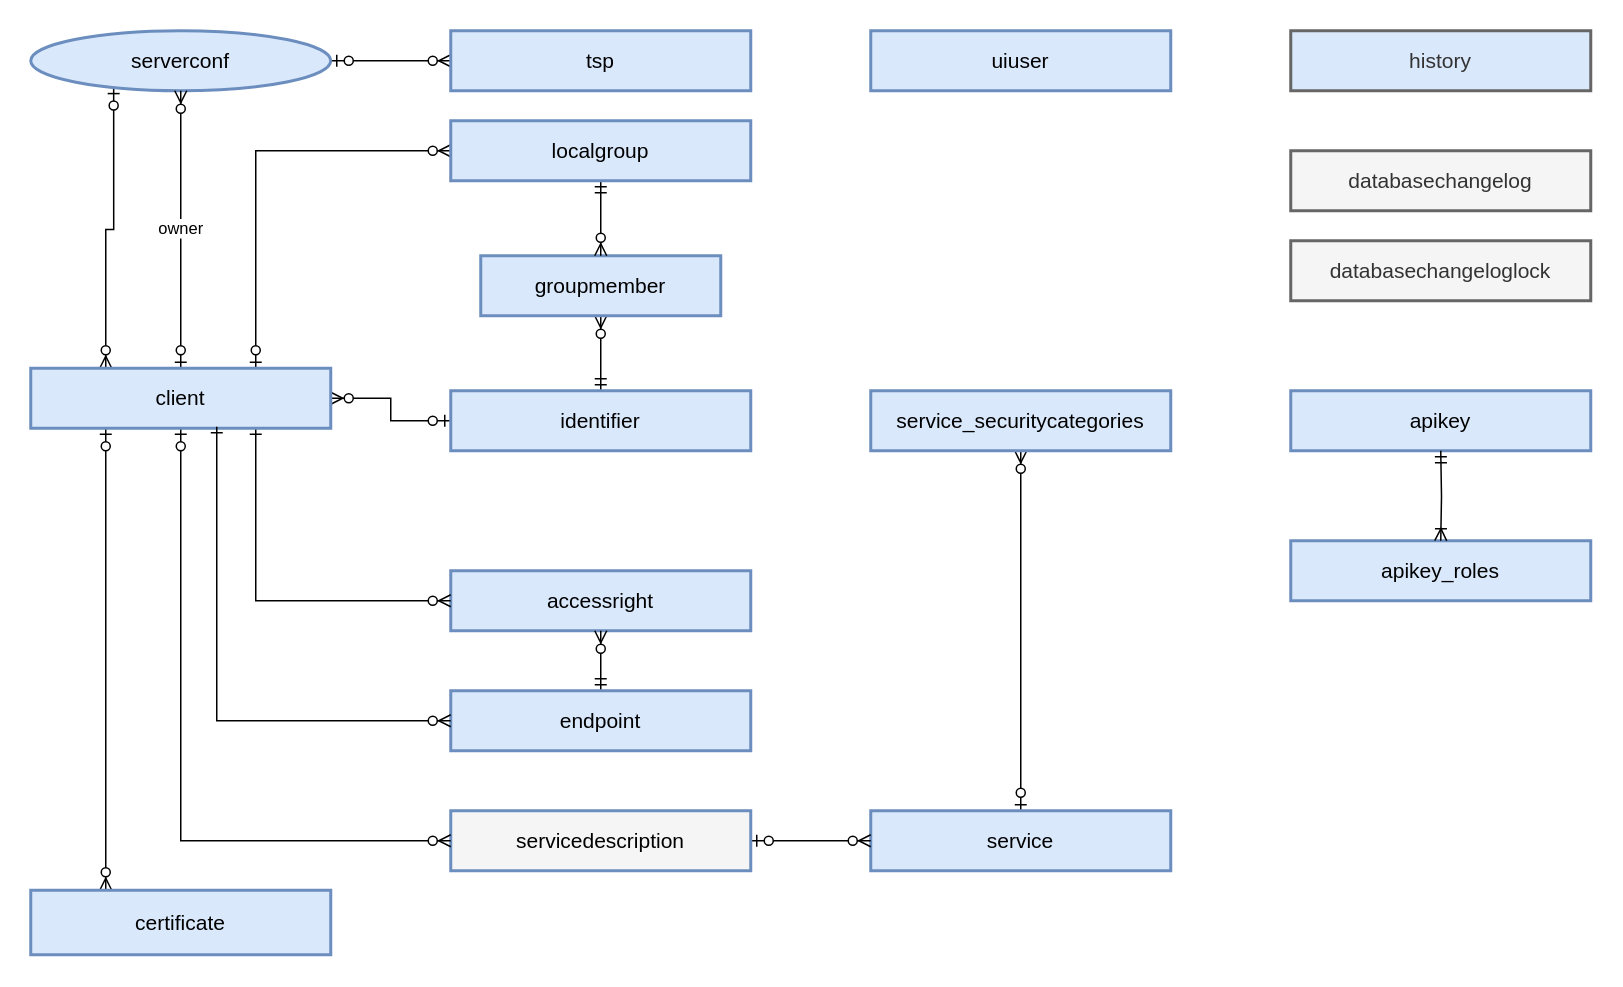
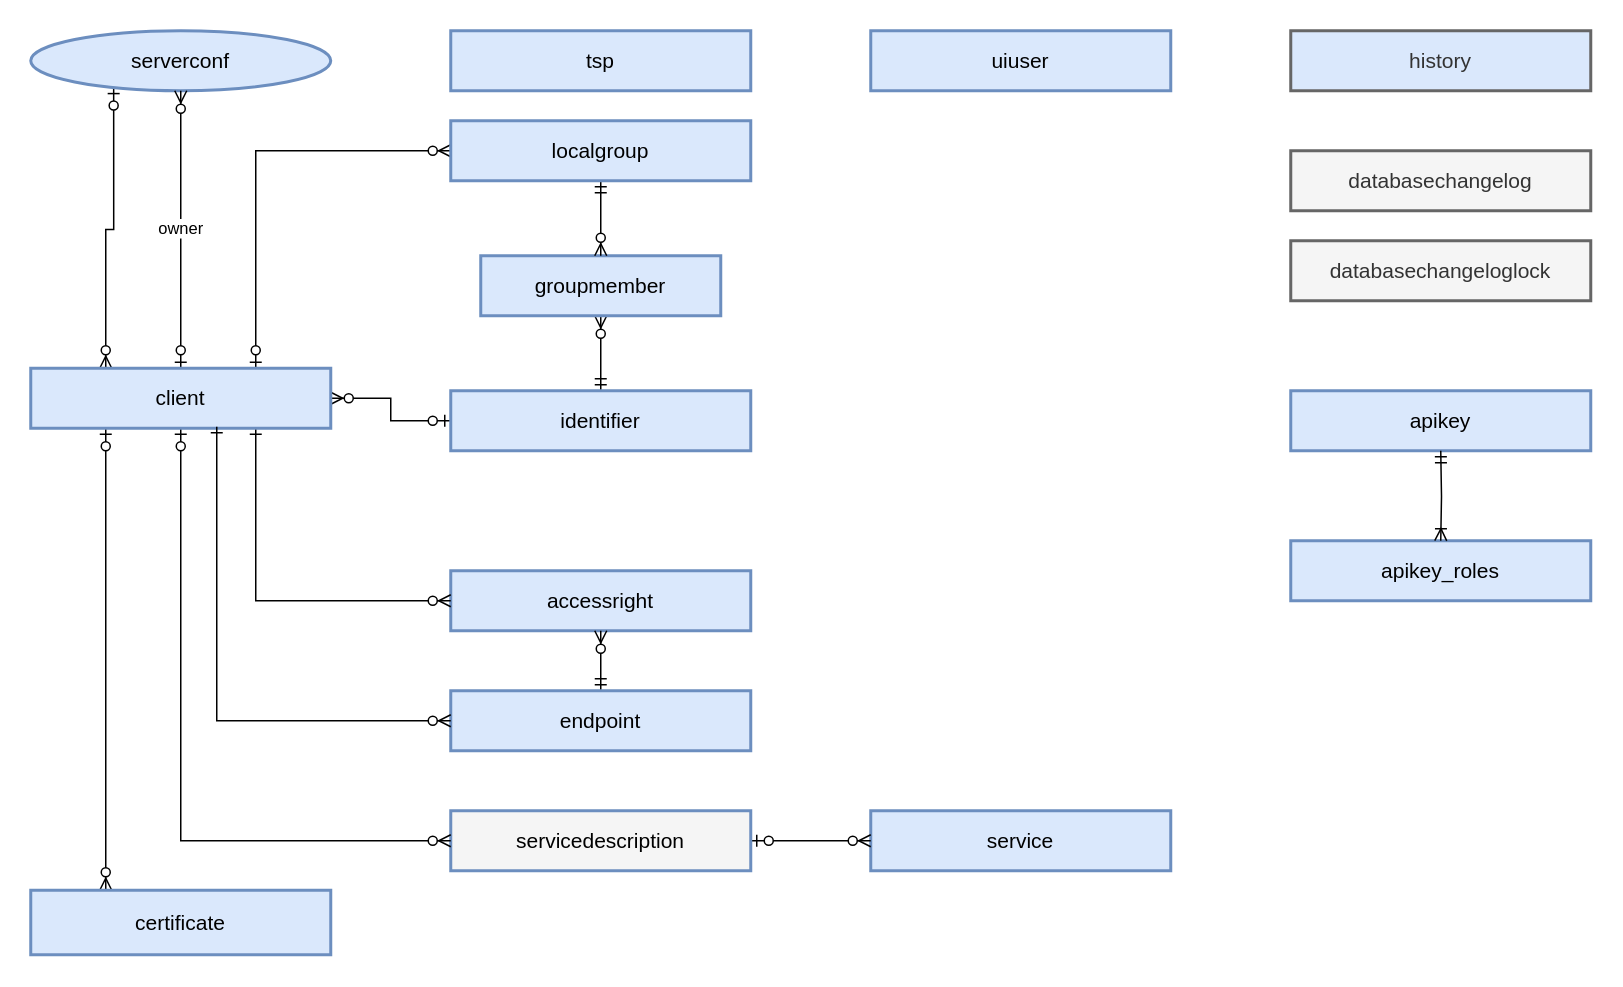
(390, 61) -> none
(1021, 421) -> none
(1021, 631) -> none
